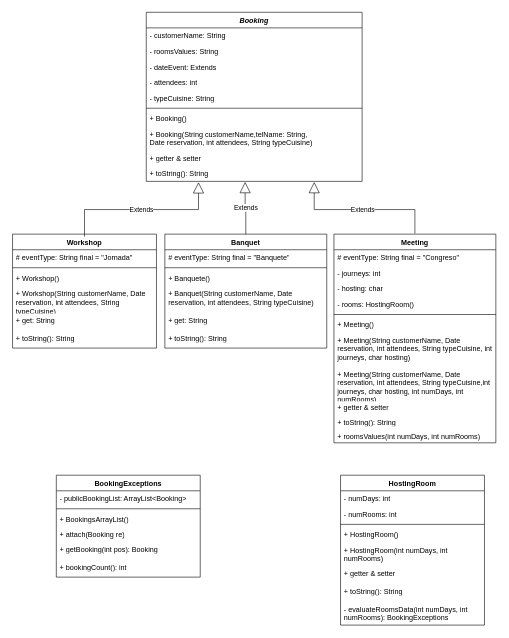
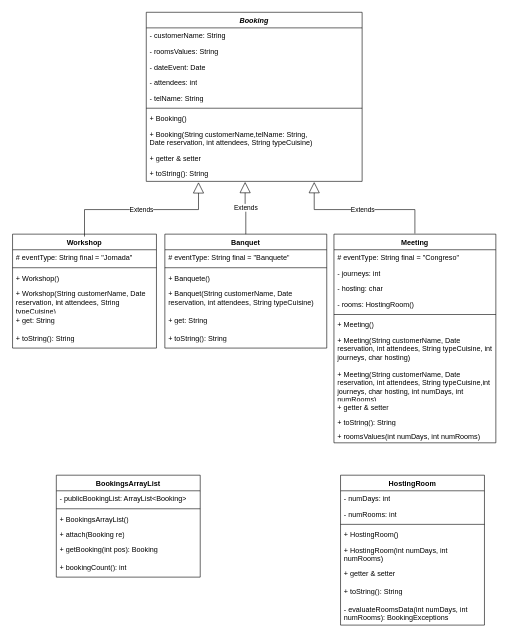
(187, 68) -> (181, 68)
(186, 99) -> (179, 99)
(128, 484) -> (128, 484)
